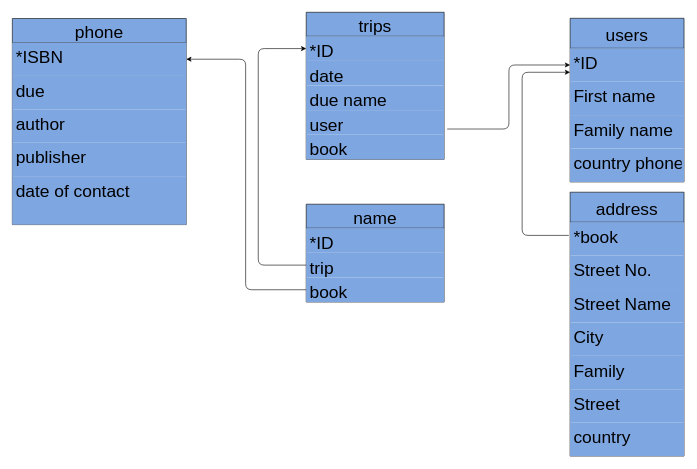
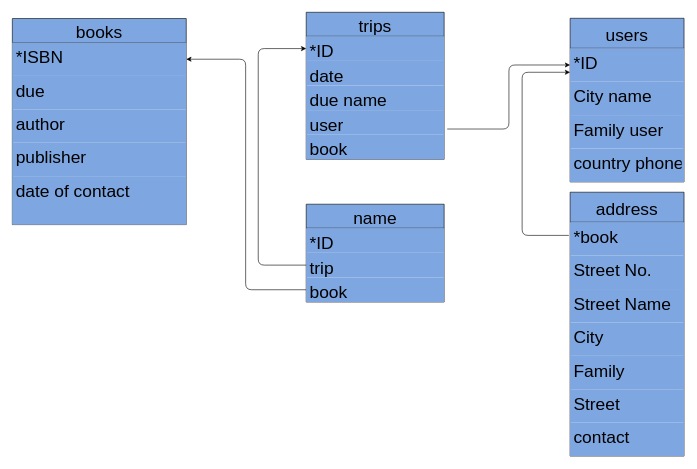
(99, 33) -> (99, 33)
(618, 97) -> (613, 97)
(620, 130) -> (620, 130)
(608, 438) -> (608, 438)
